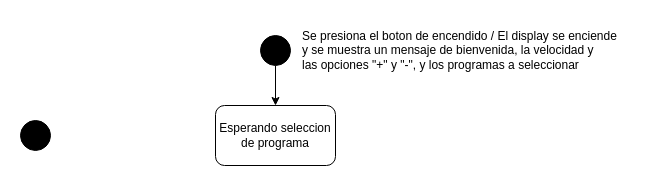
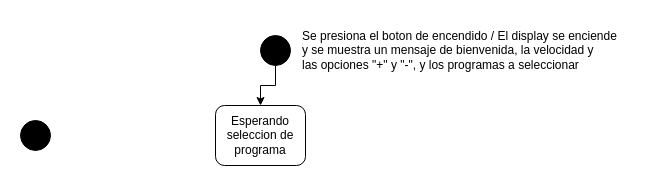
(276, 136) -> (261, 136)
